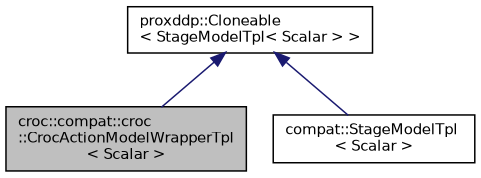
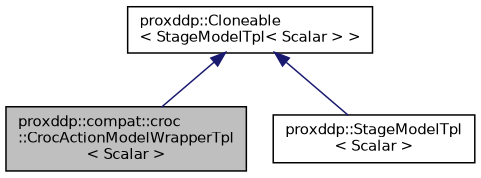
(126, 139) -> (126, 139)
(374, 139) -> (374, 139)
